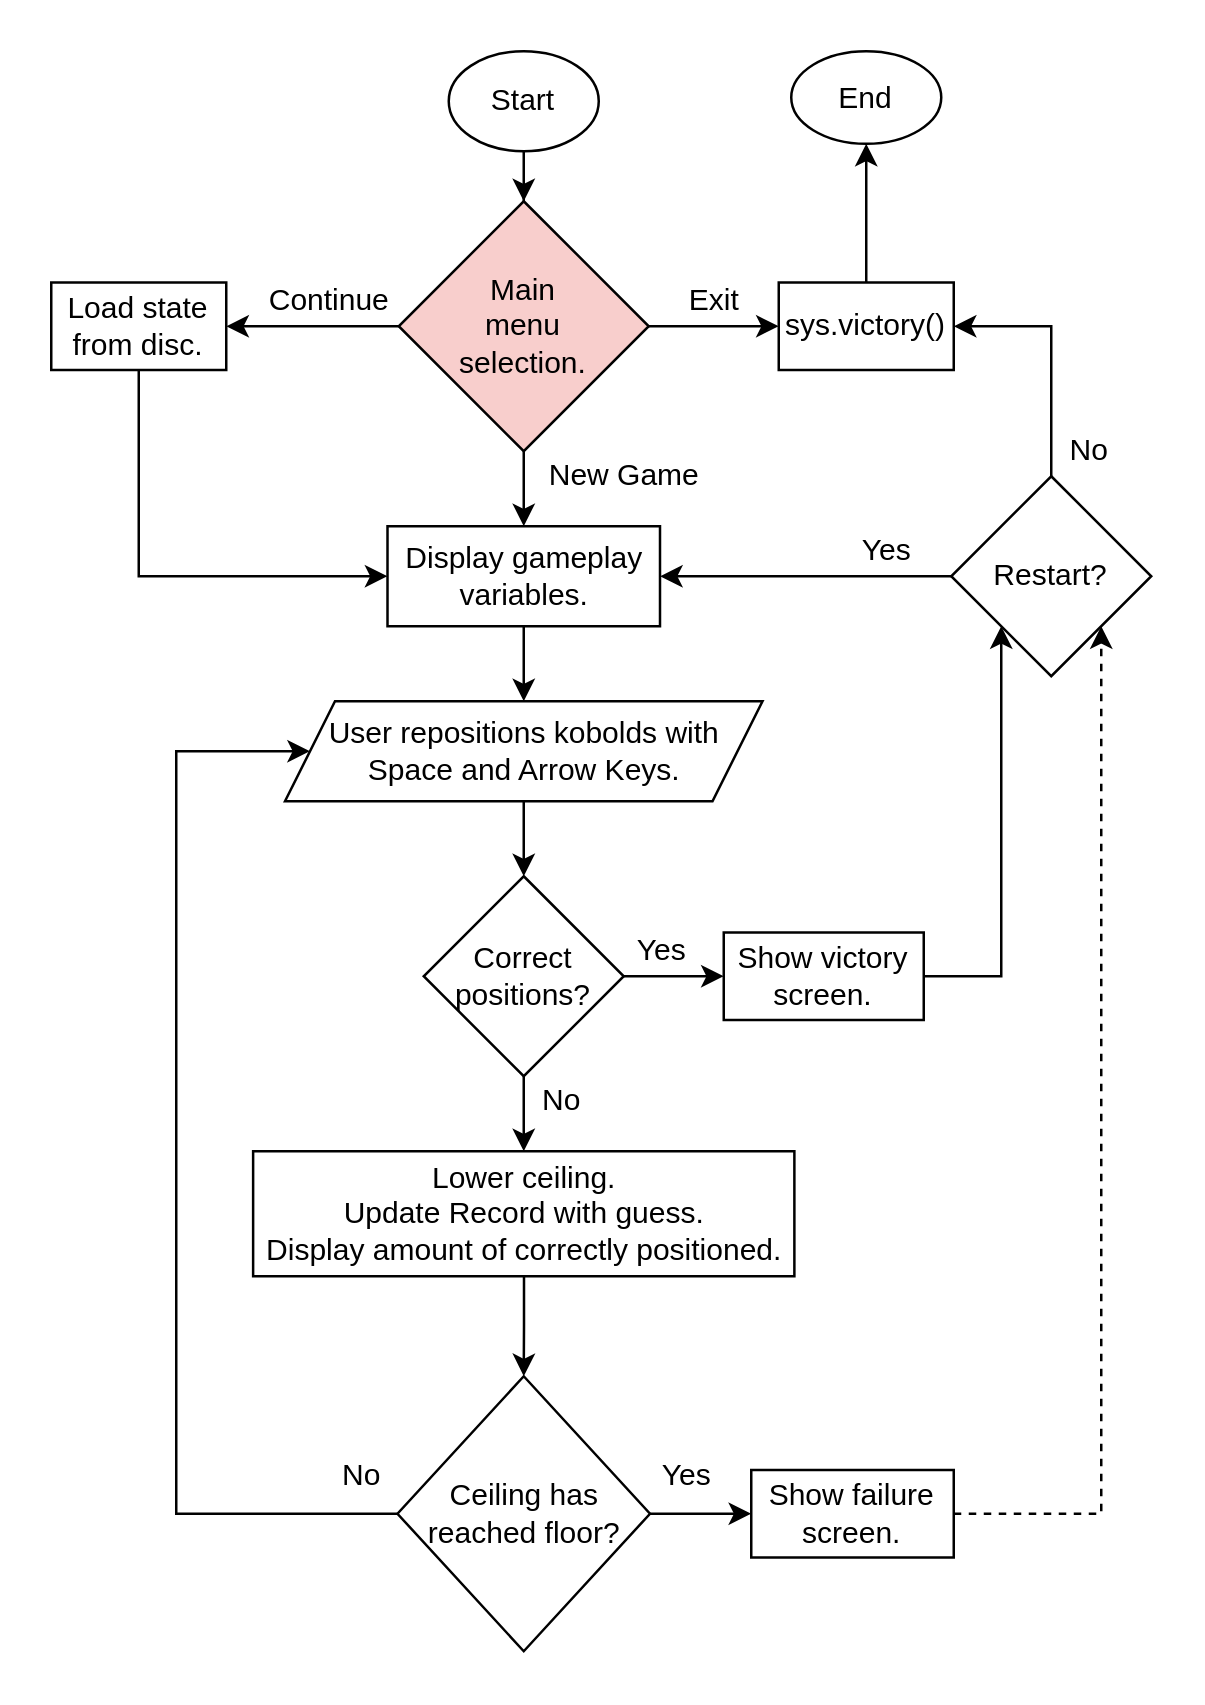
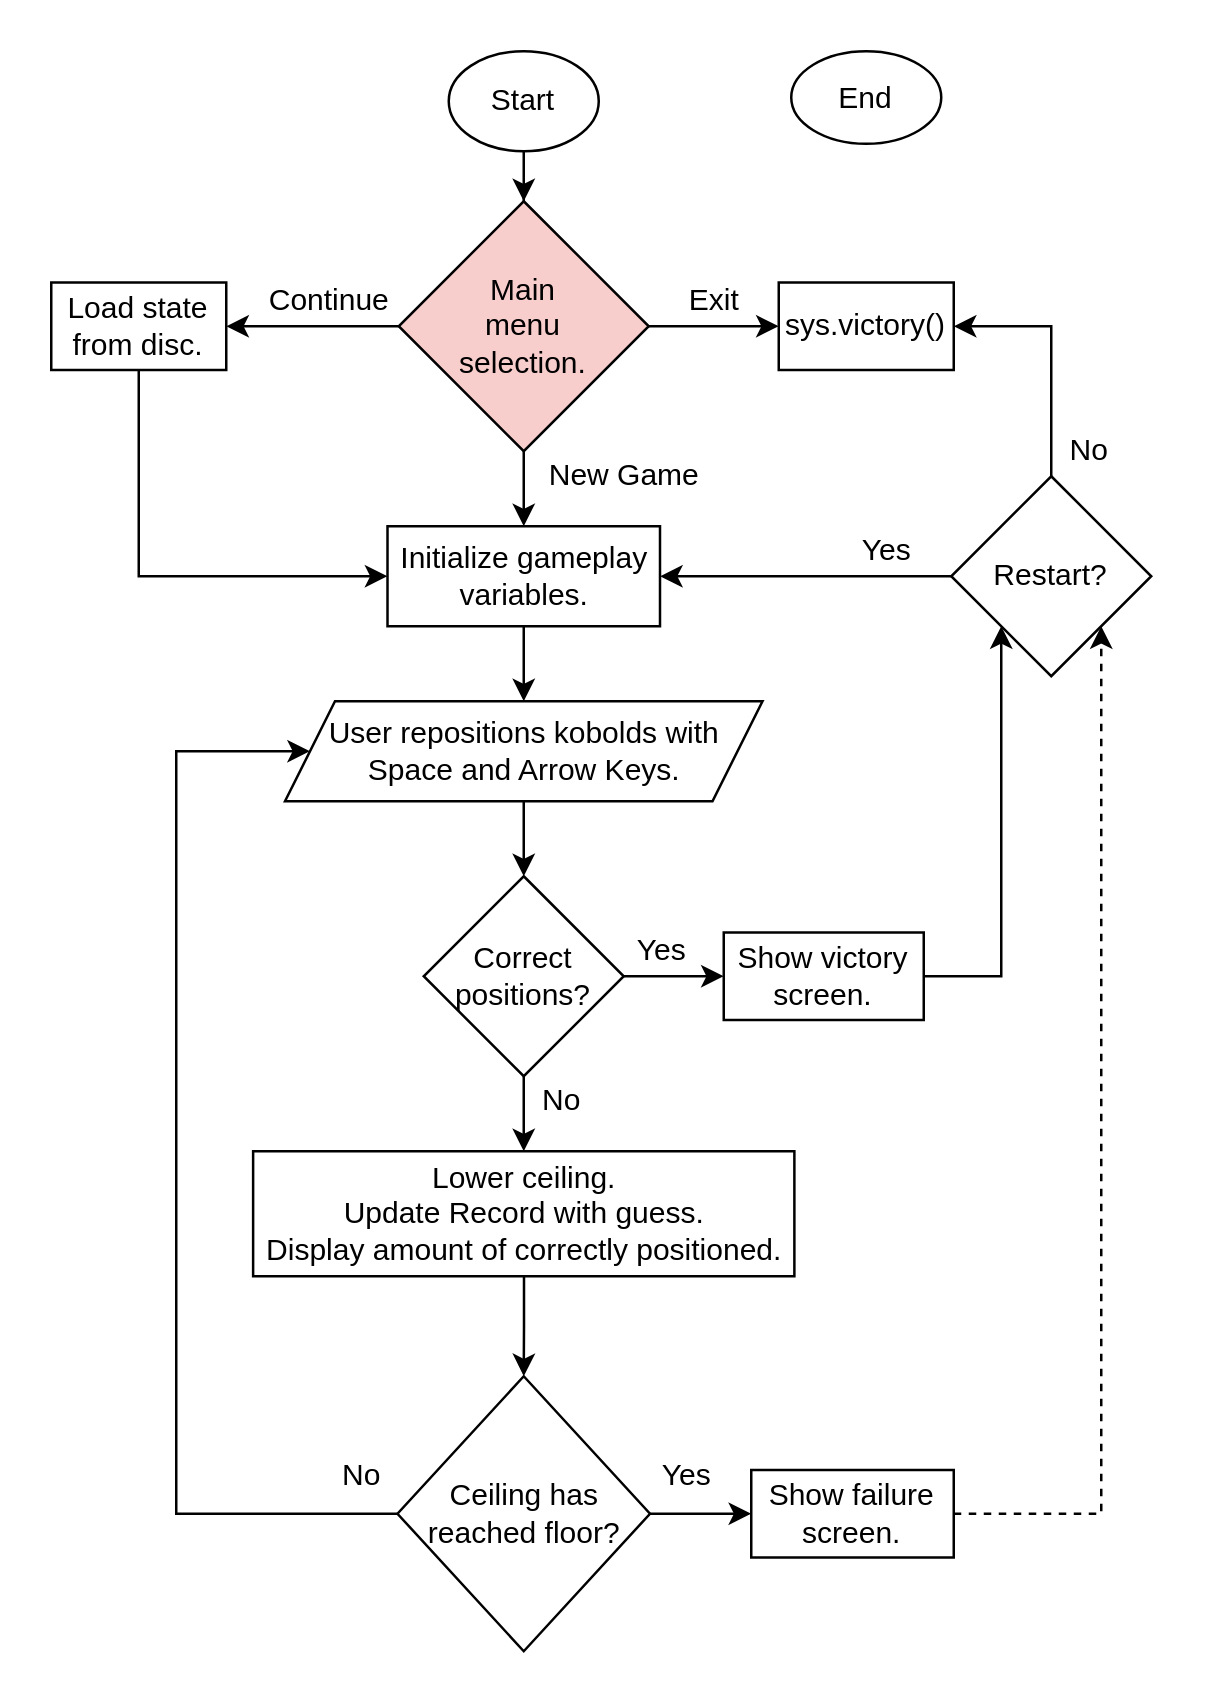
(866, 221) -> none
(525, 576) -> (525, 576)
